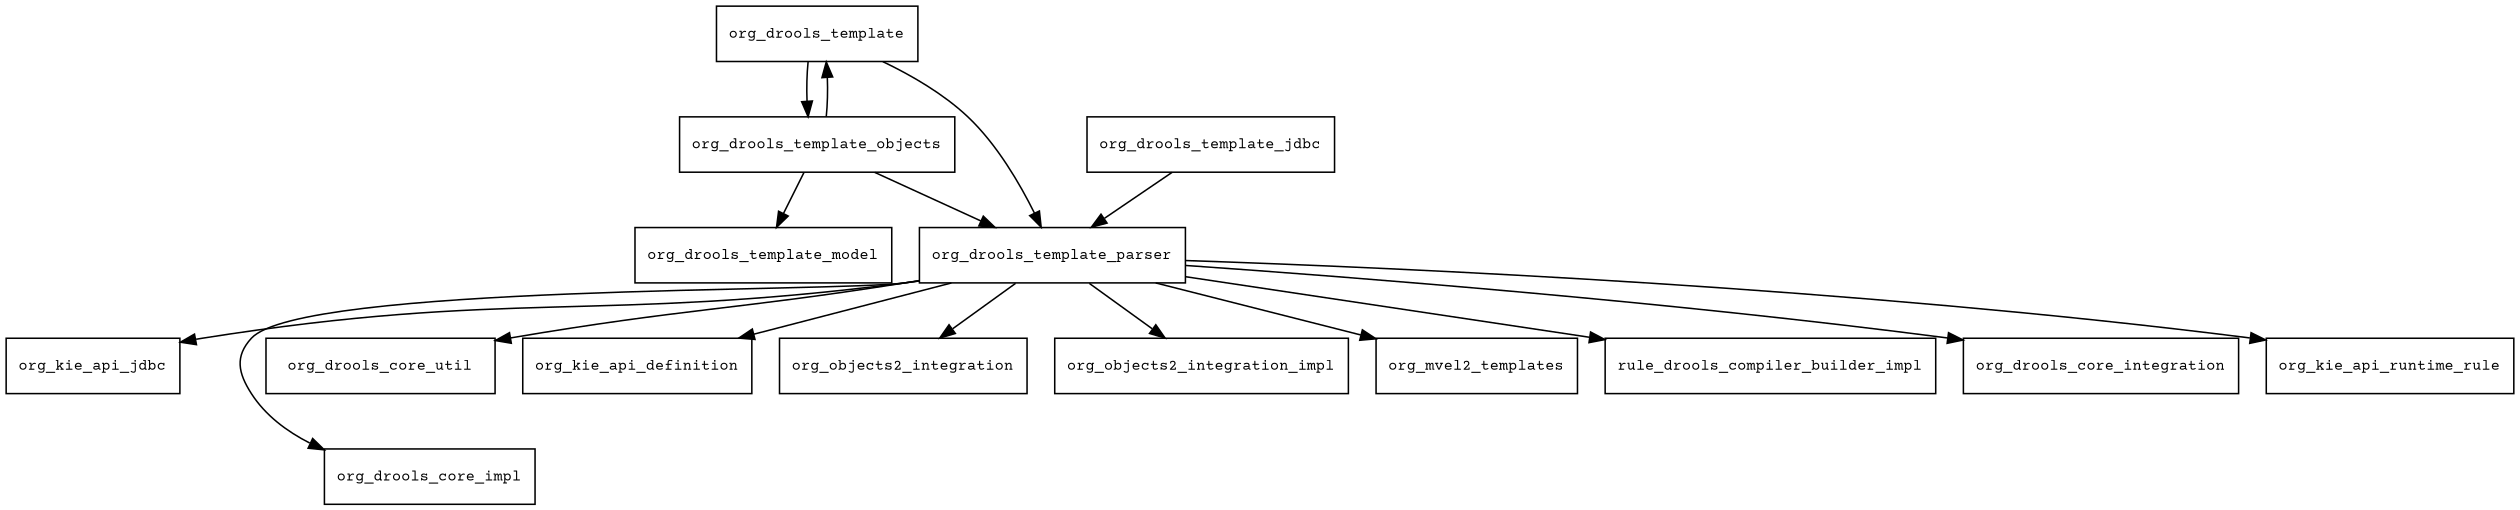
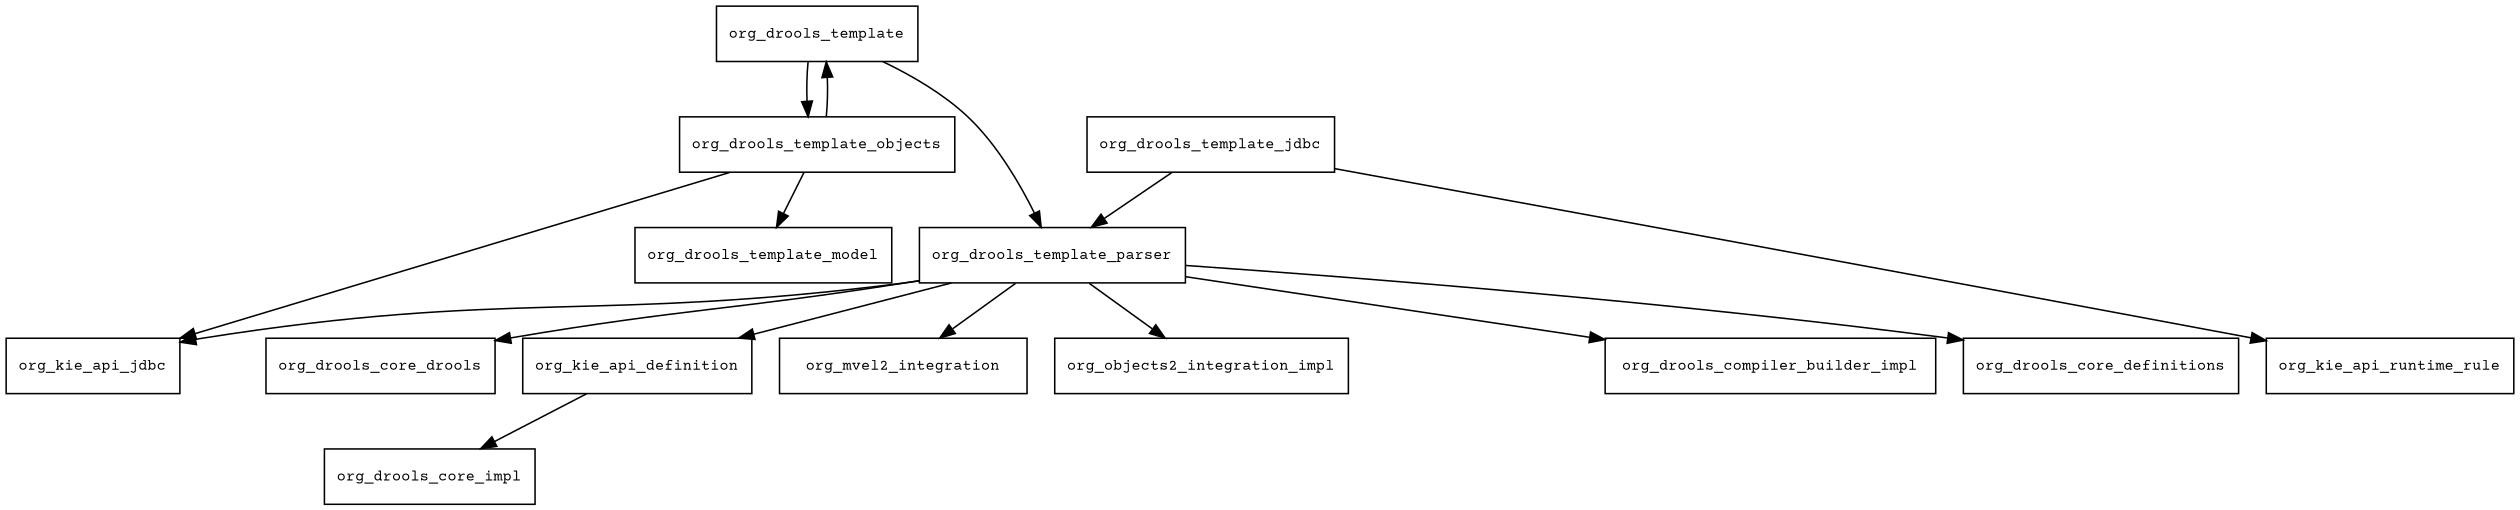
(928, 197) -> (462, 253)
(1719, 288) -> (1793, 253)
(514, 297) -> (540, 418)
(381, 366) -> (381, 366)
(903, 366) -> (903, 366)
(1477, 366) -> none
(1770, 366) -> (1770, 366)
(2101, 366) -> (2101, 366)
